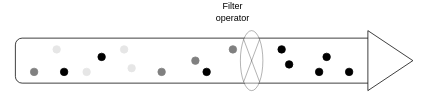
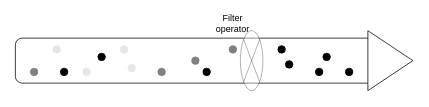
(233, 12) -> (233, 23)
